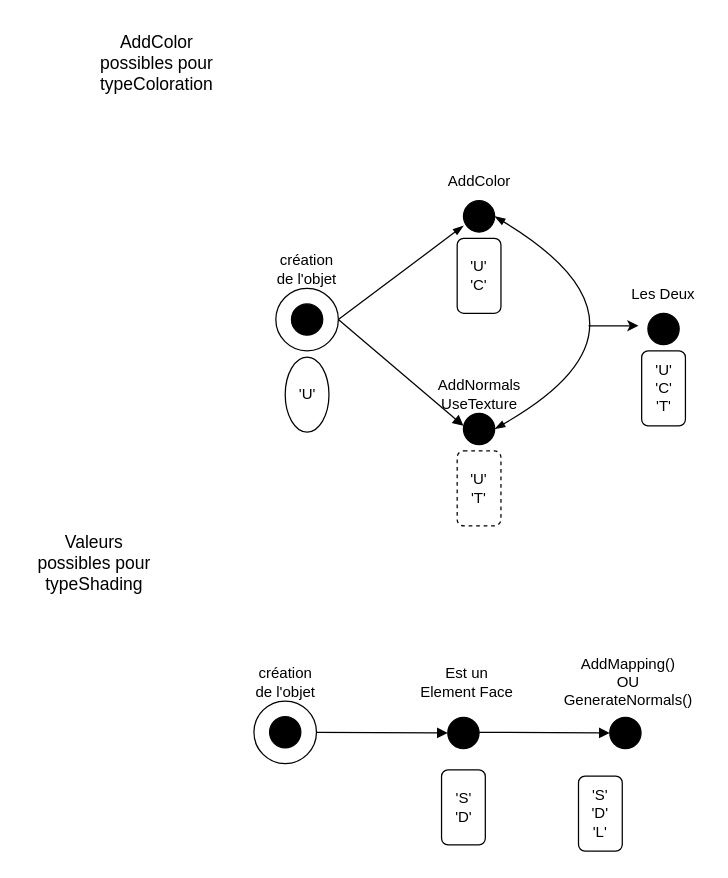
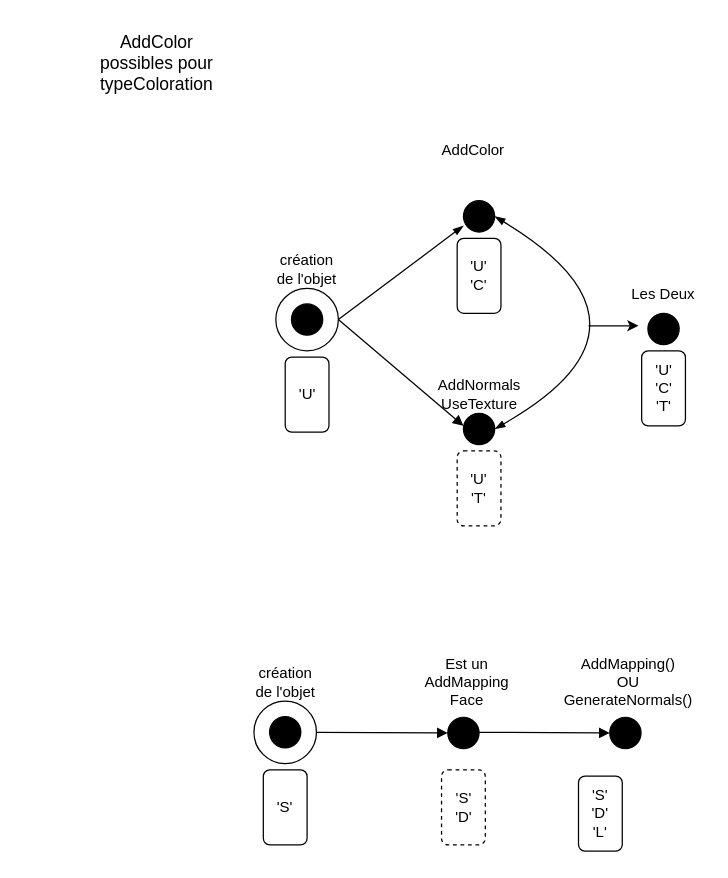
(479, 182) -> (473, 151)
(307, 394) -> (307, 394)
(94, 563) -> none
(467, 682) -> (467, 682)
none -> (285, 807)
(463, 807) -> (463, 807)
